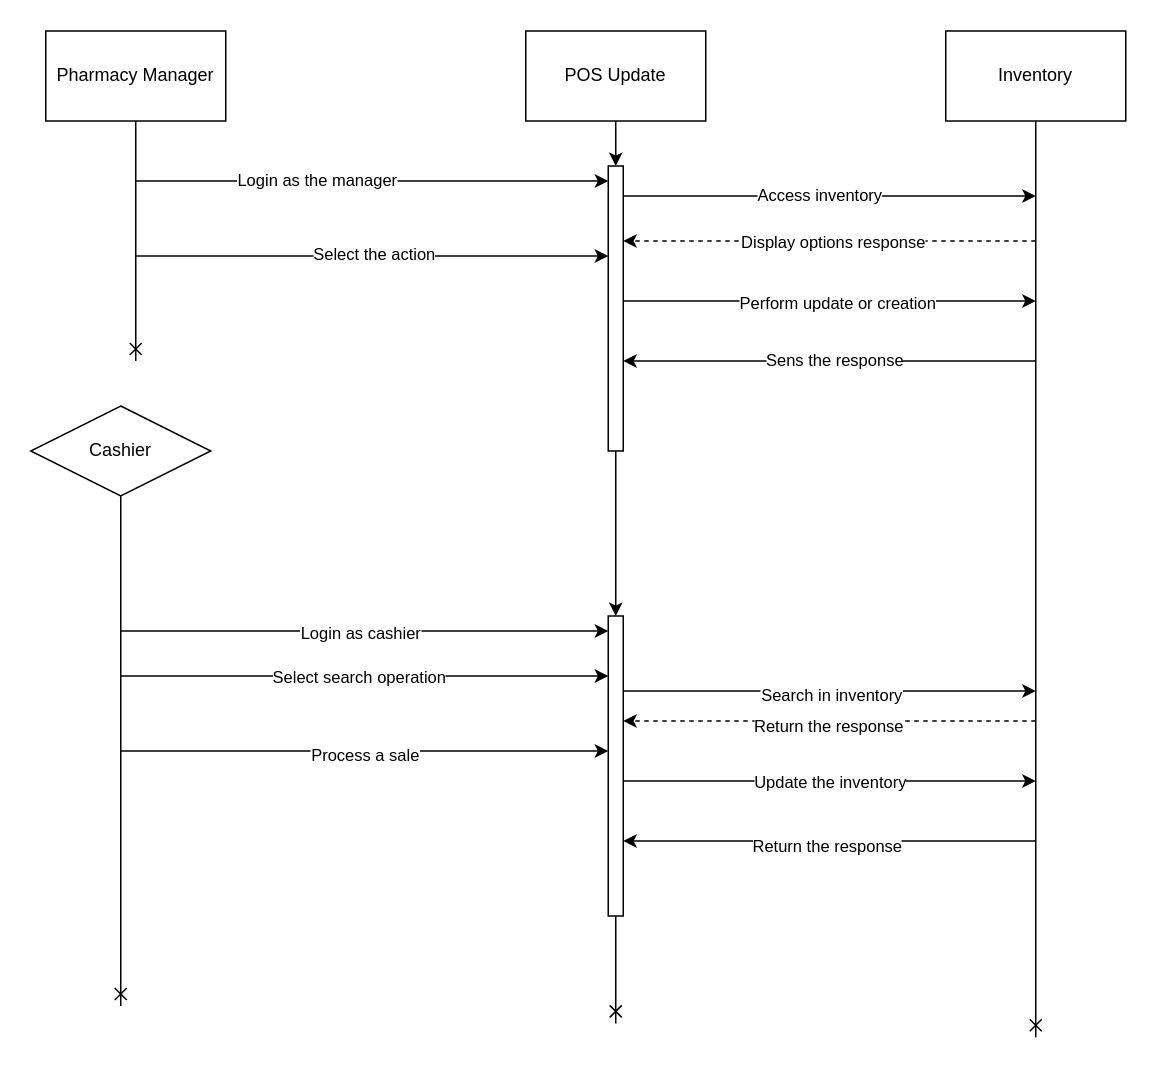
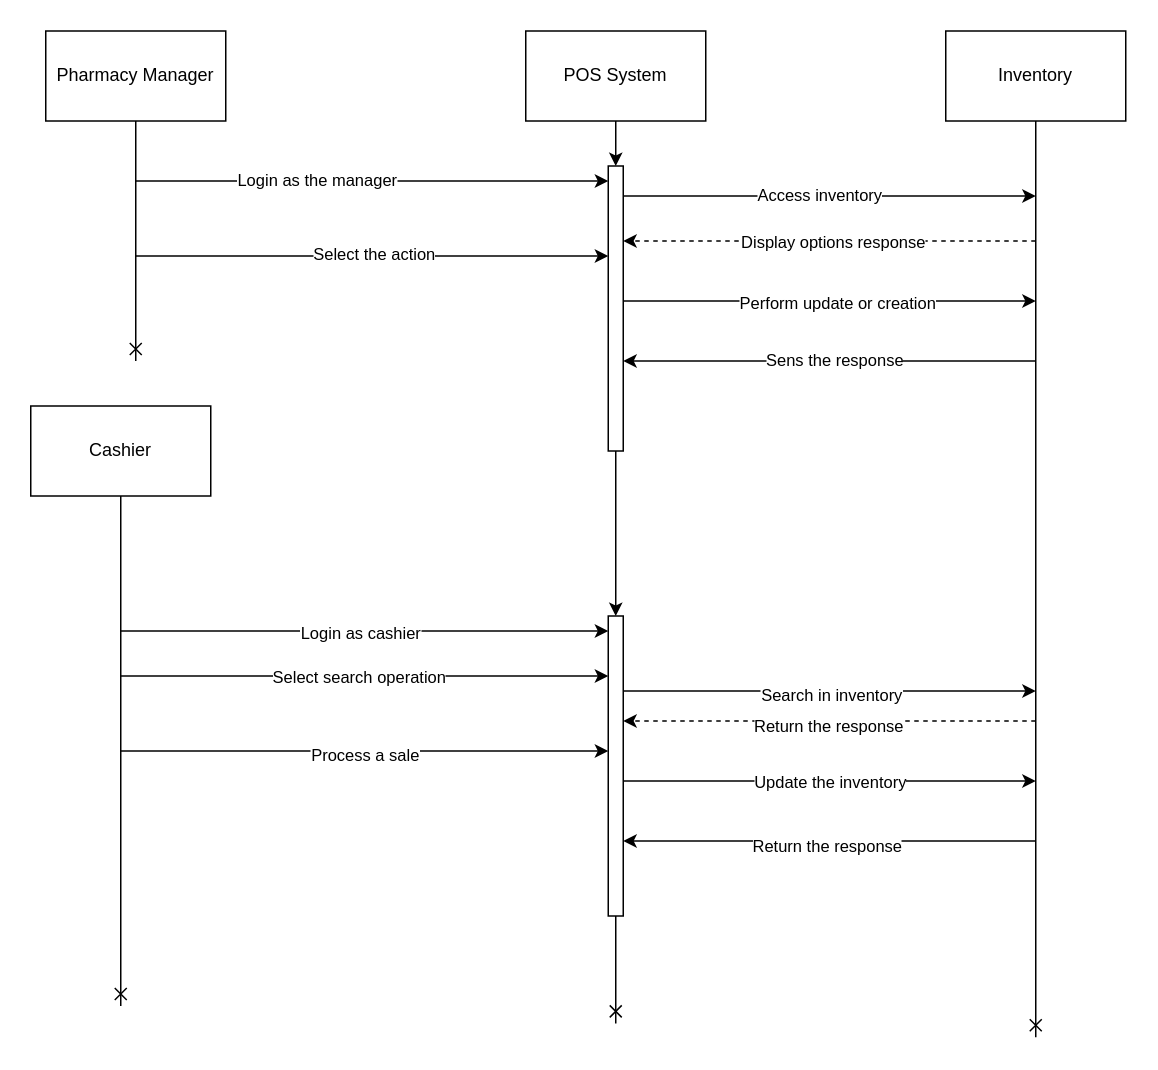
(616, 76) -> (616, 76)
(121, 451) -> (121, 451)
